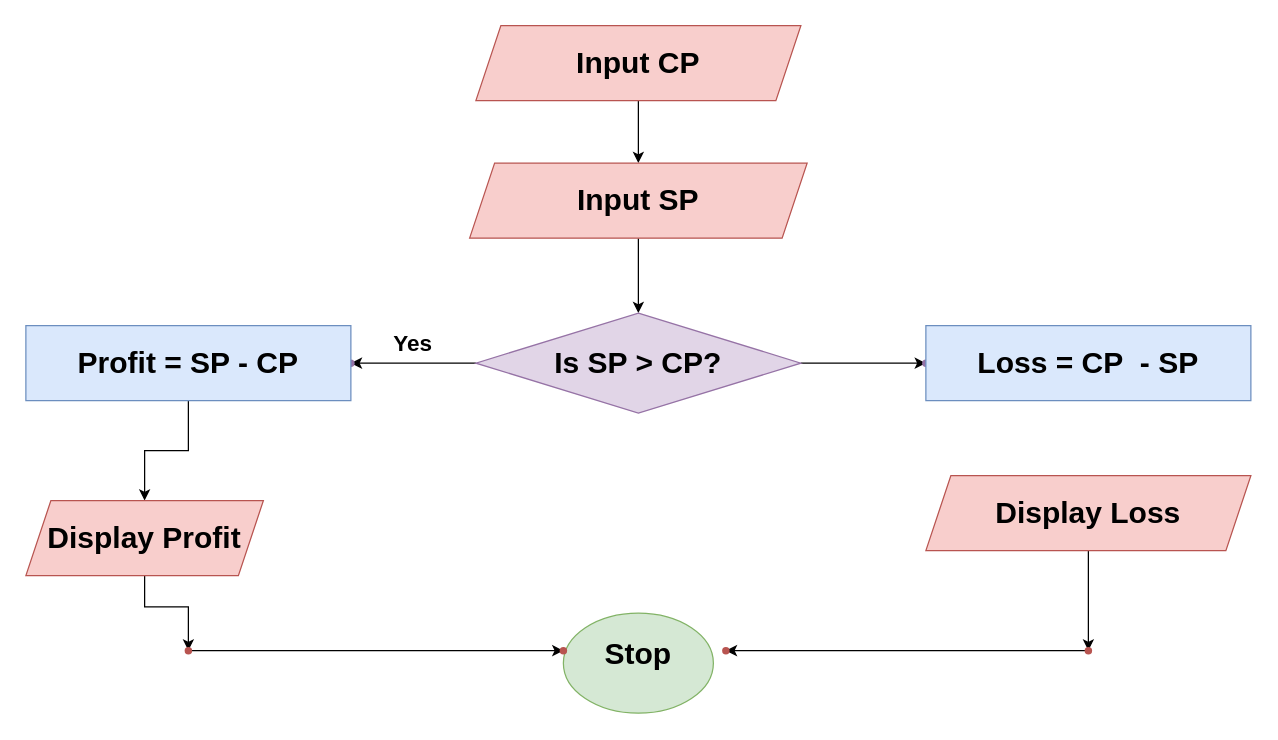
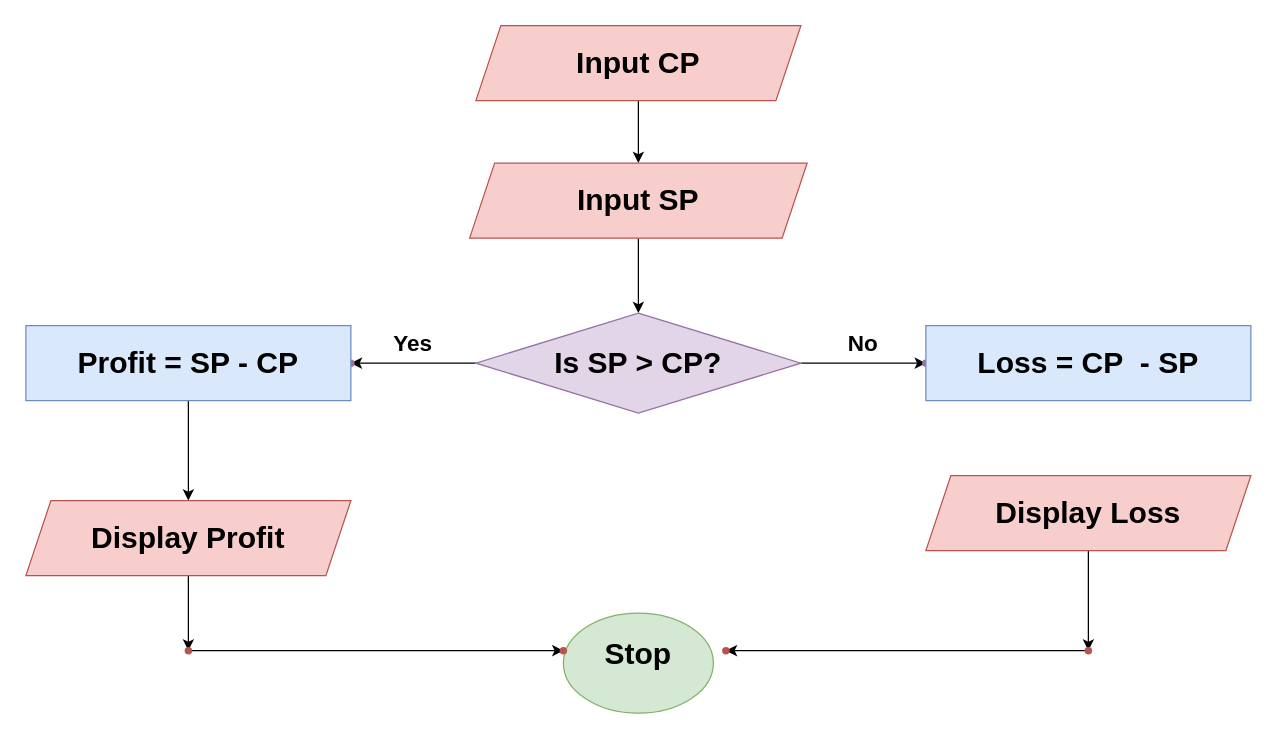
none -> (863, 344)
(144, 538) -> (188, 538)
